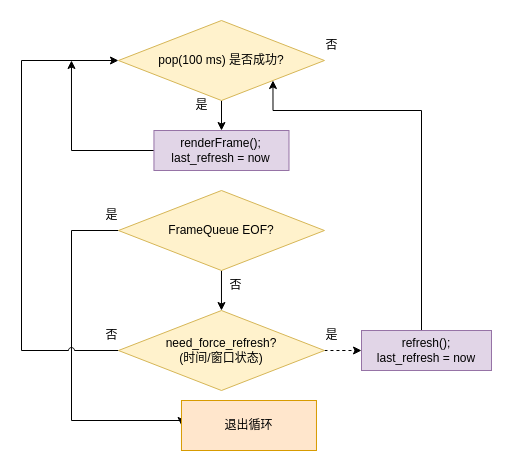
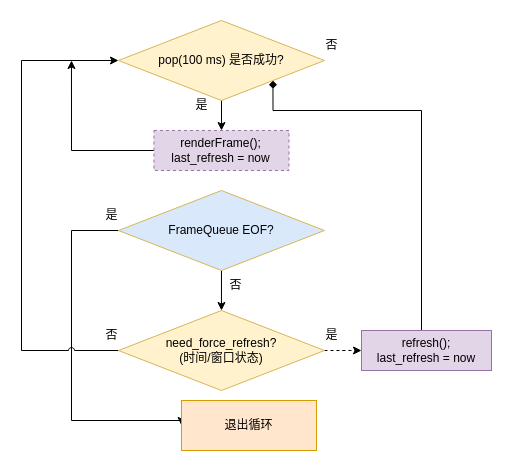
(273, 89) -> (273, 89)
(221, 151) -> (221, 151)
(221, 231) -> (221, 231)
